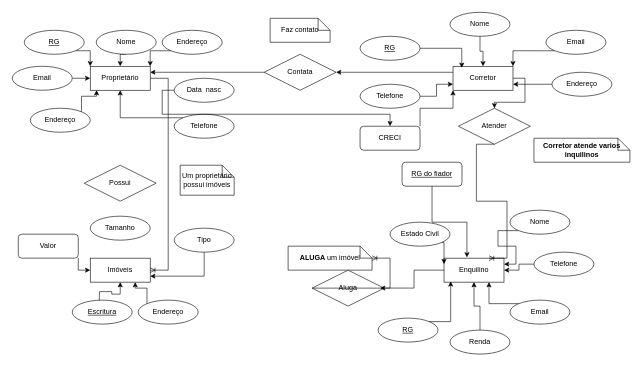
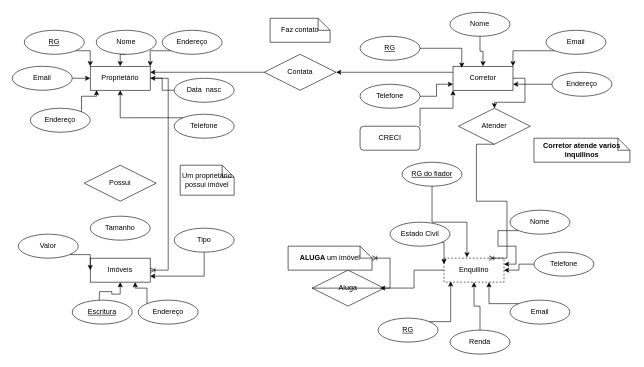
(390, 116) -> (162, 86)
(432, 174) -> (432, 174)
(207, 180) -> (207, 180)
(48, 246) -> (48, 246)
(474, 270) -> (474, 270)
